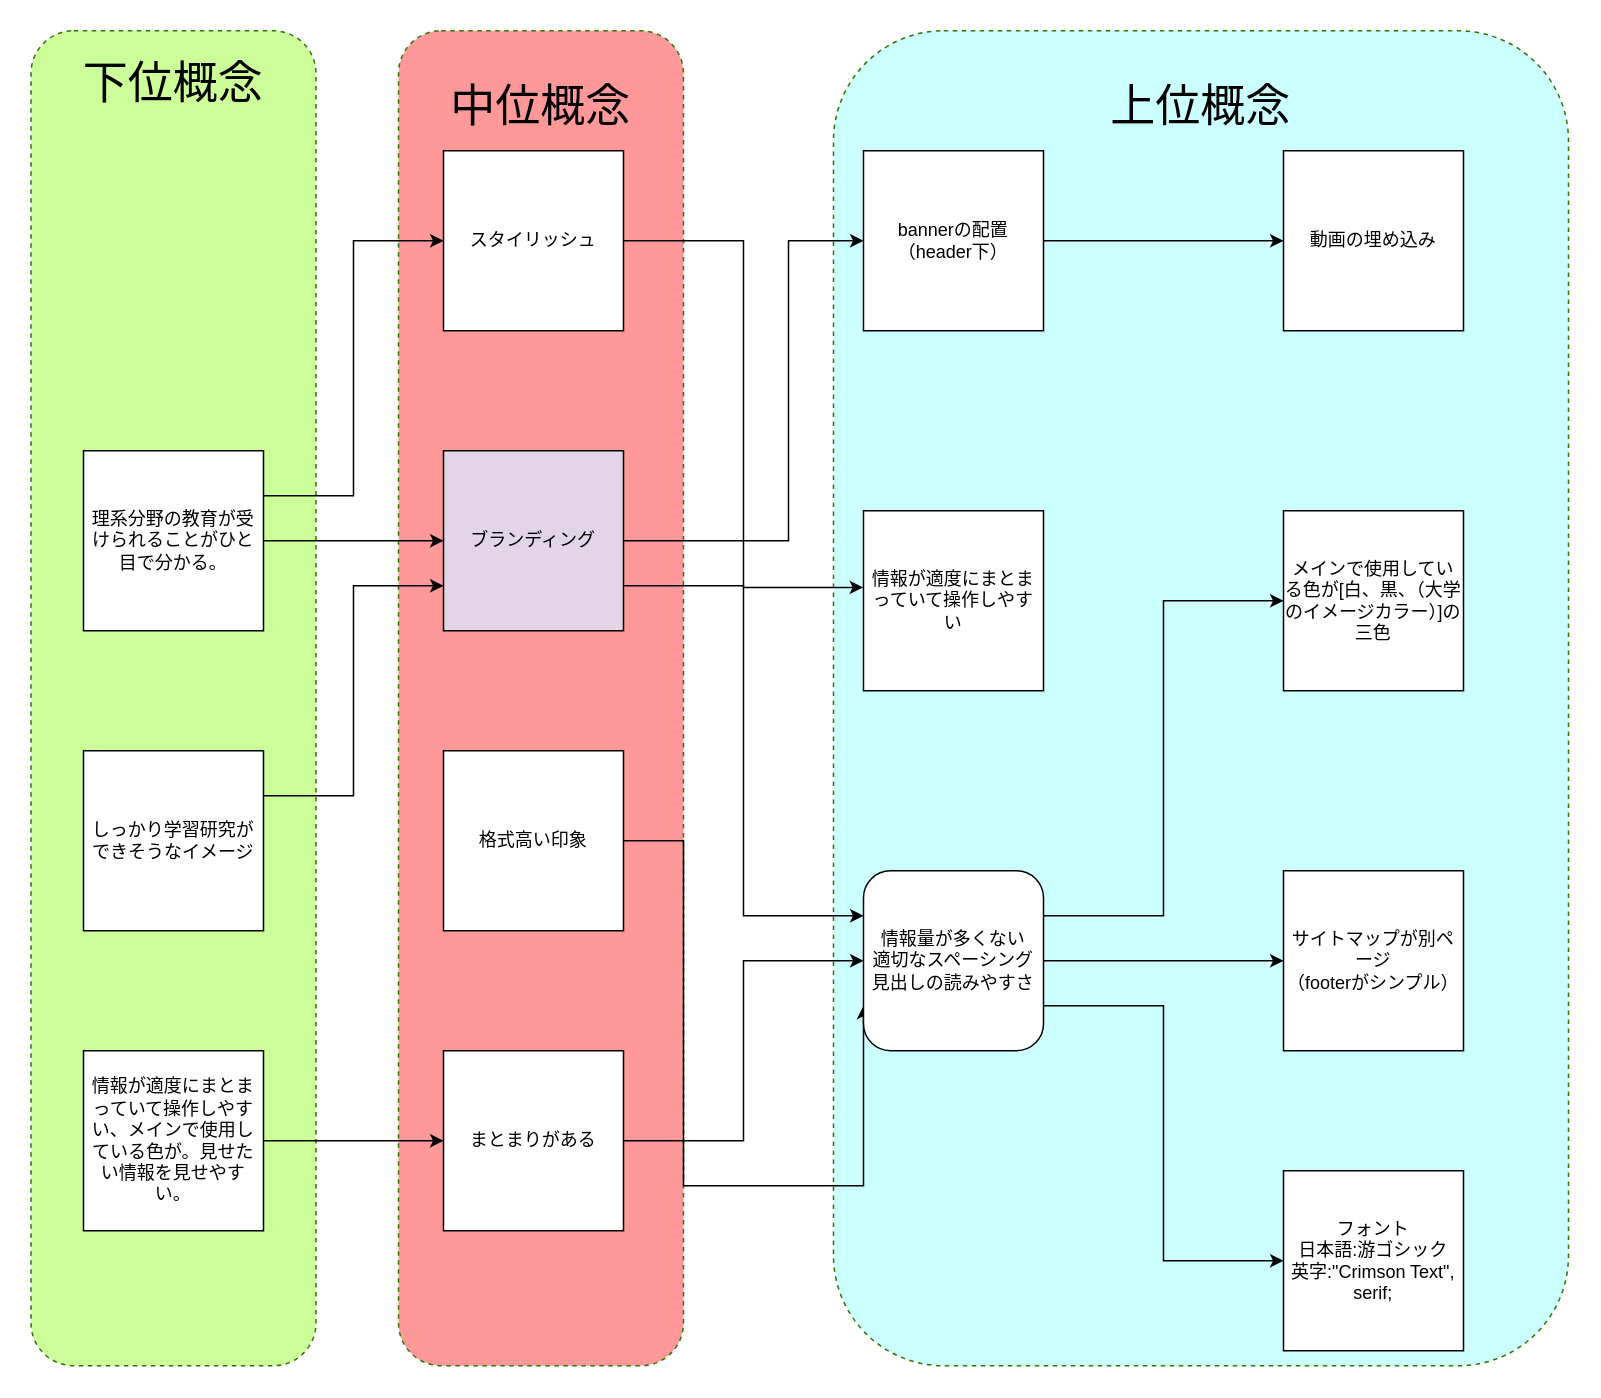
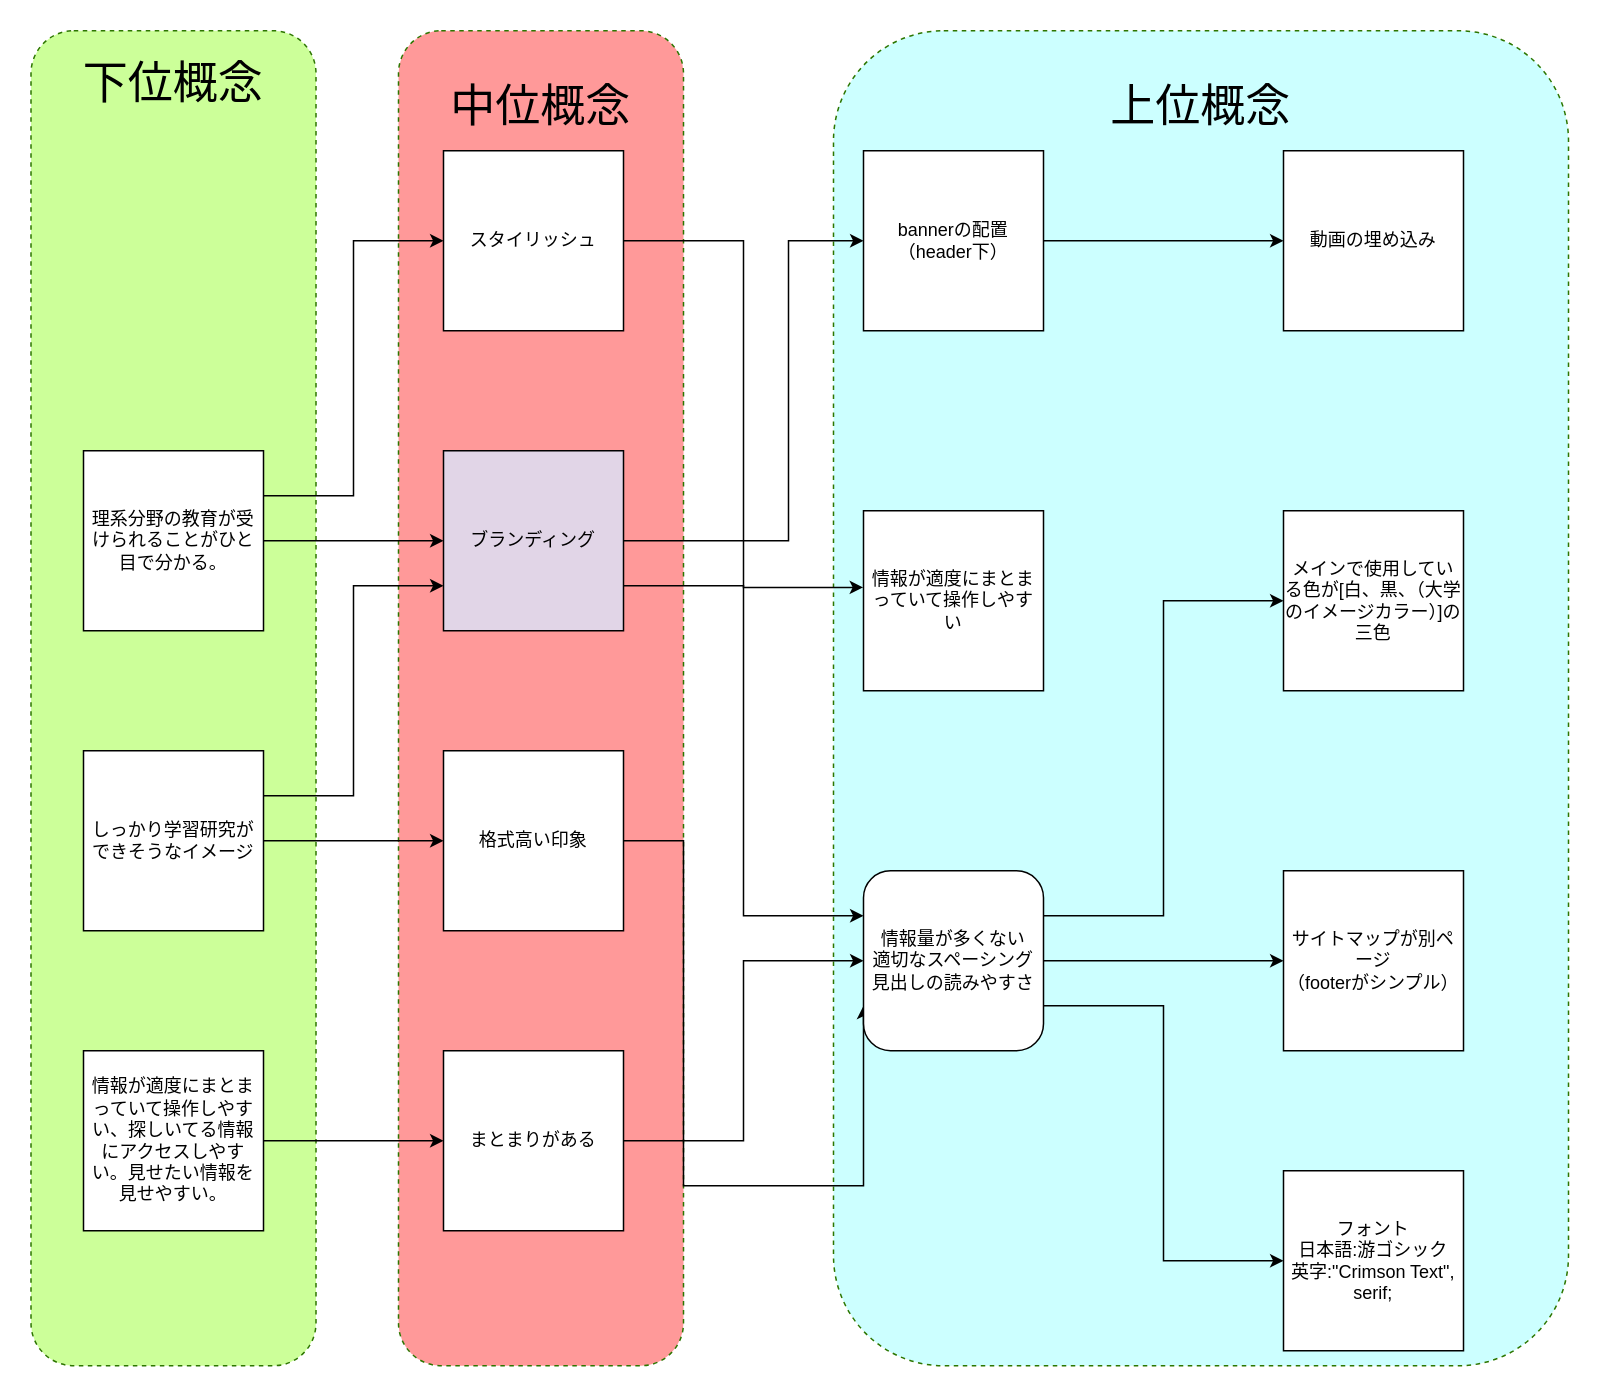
none -> (348, 841)
(173, 1141) -> (173, 1141)
